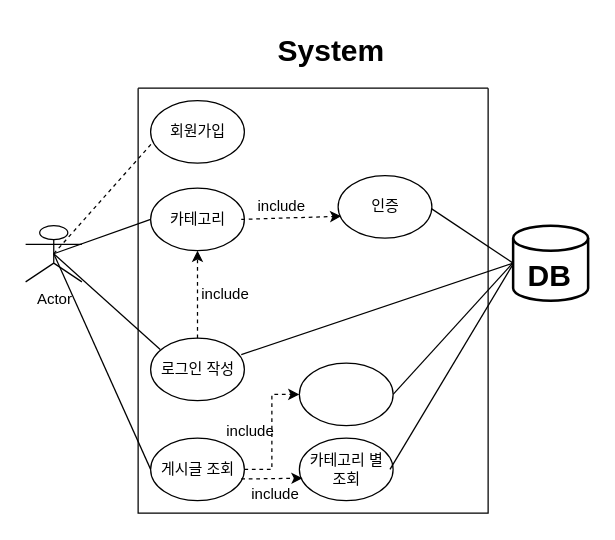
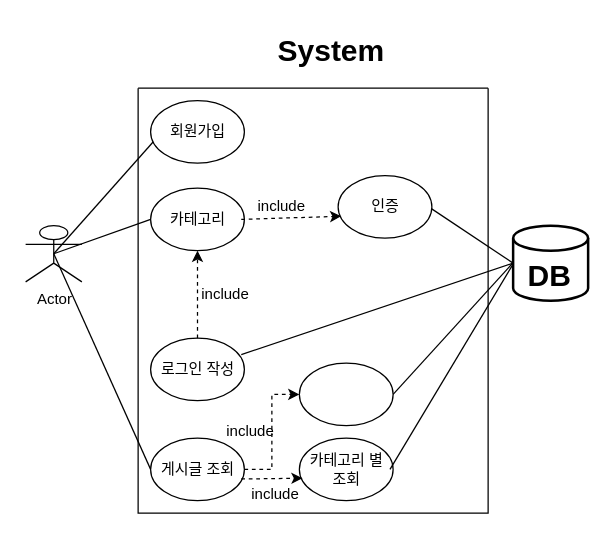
(105, 196) -> (105, 196)
(108, 303) -> none
